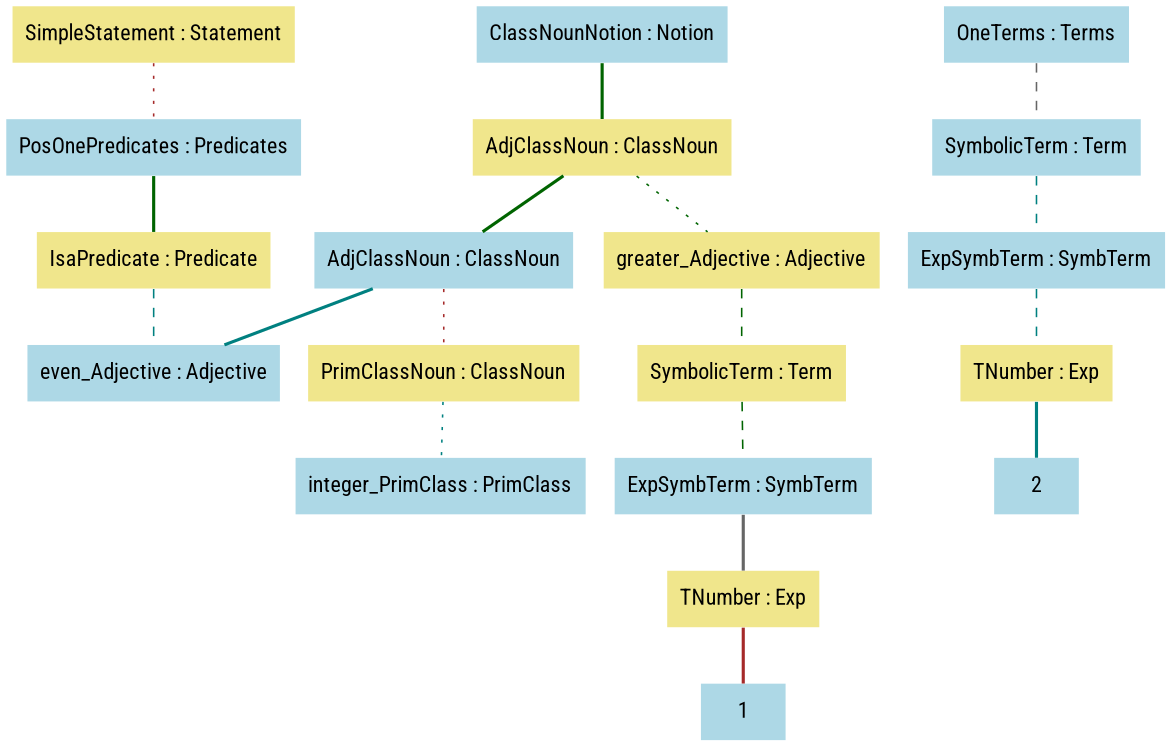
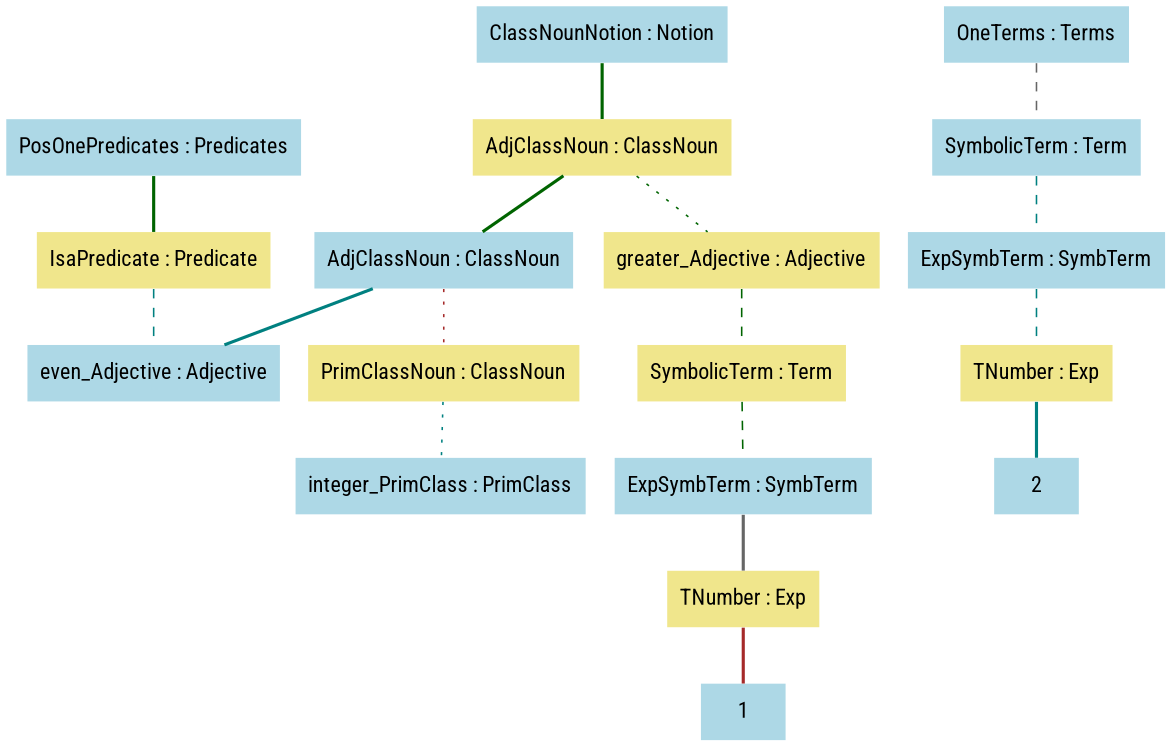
(154, 34) -> none
